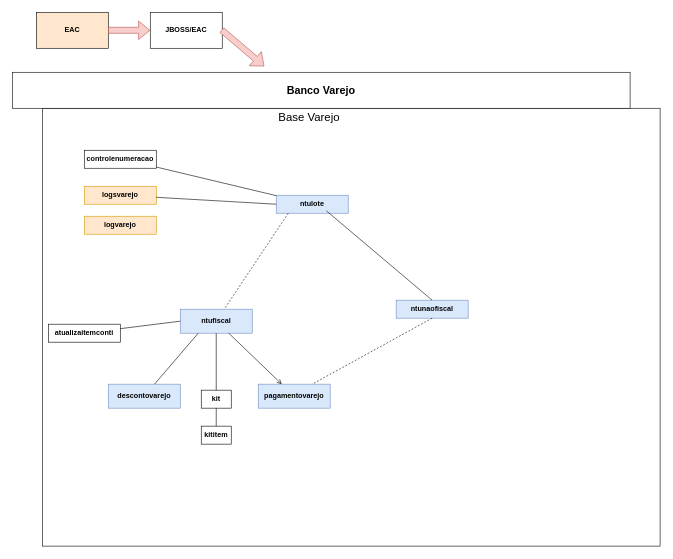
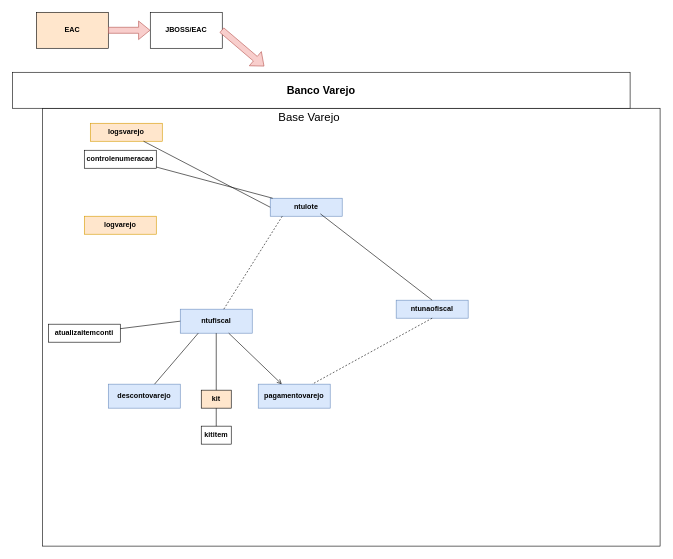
(120, 195) -> (126, 132)
(312, 204) -> (306, 207)
(216, 399) -> (216, 399)
